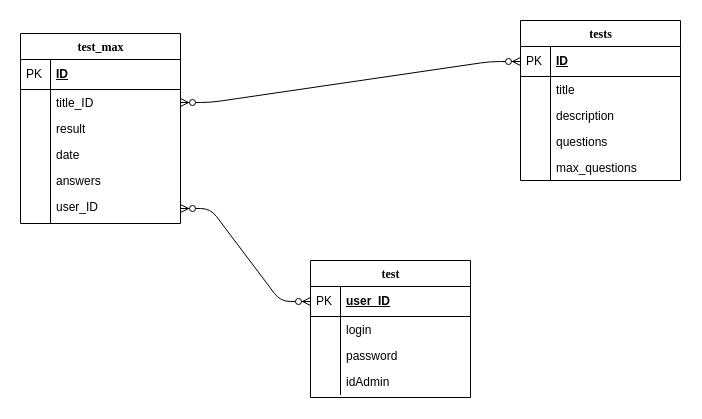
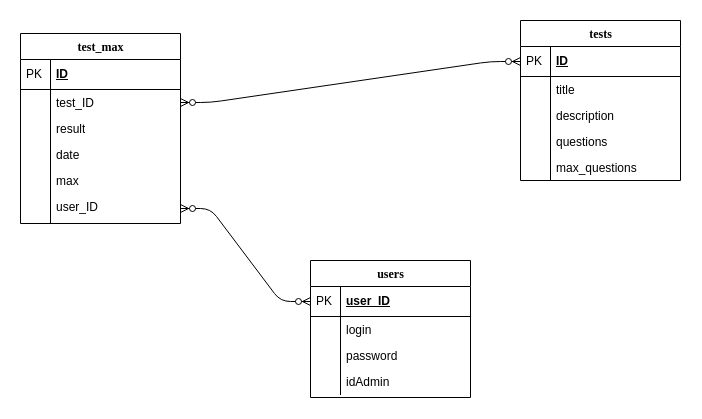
(80, 104) -> (80, 104)
(80, 182) -> (67, 182)
(391, 275) -> (391, 275)
